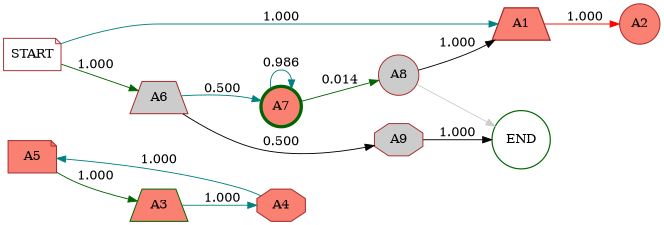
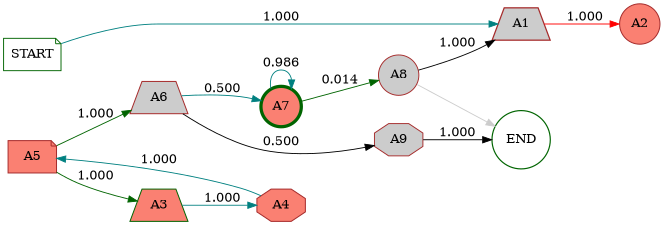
(521, 24) -> (521, 24)
(32, 55) -> (32, 55)
(95, 76) -> (90, 130)
